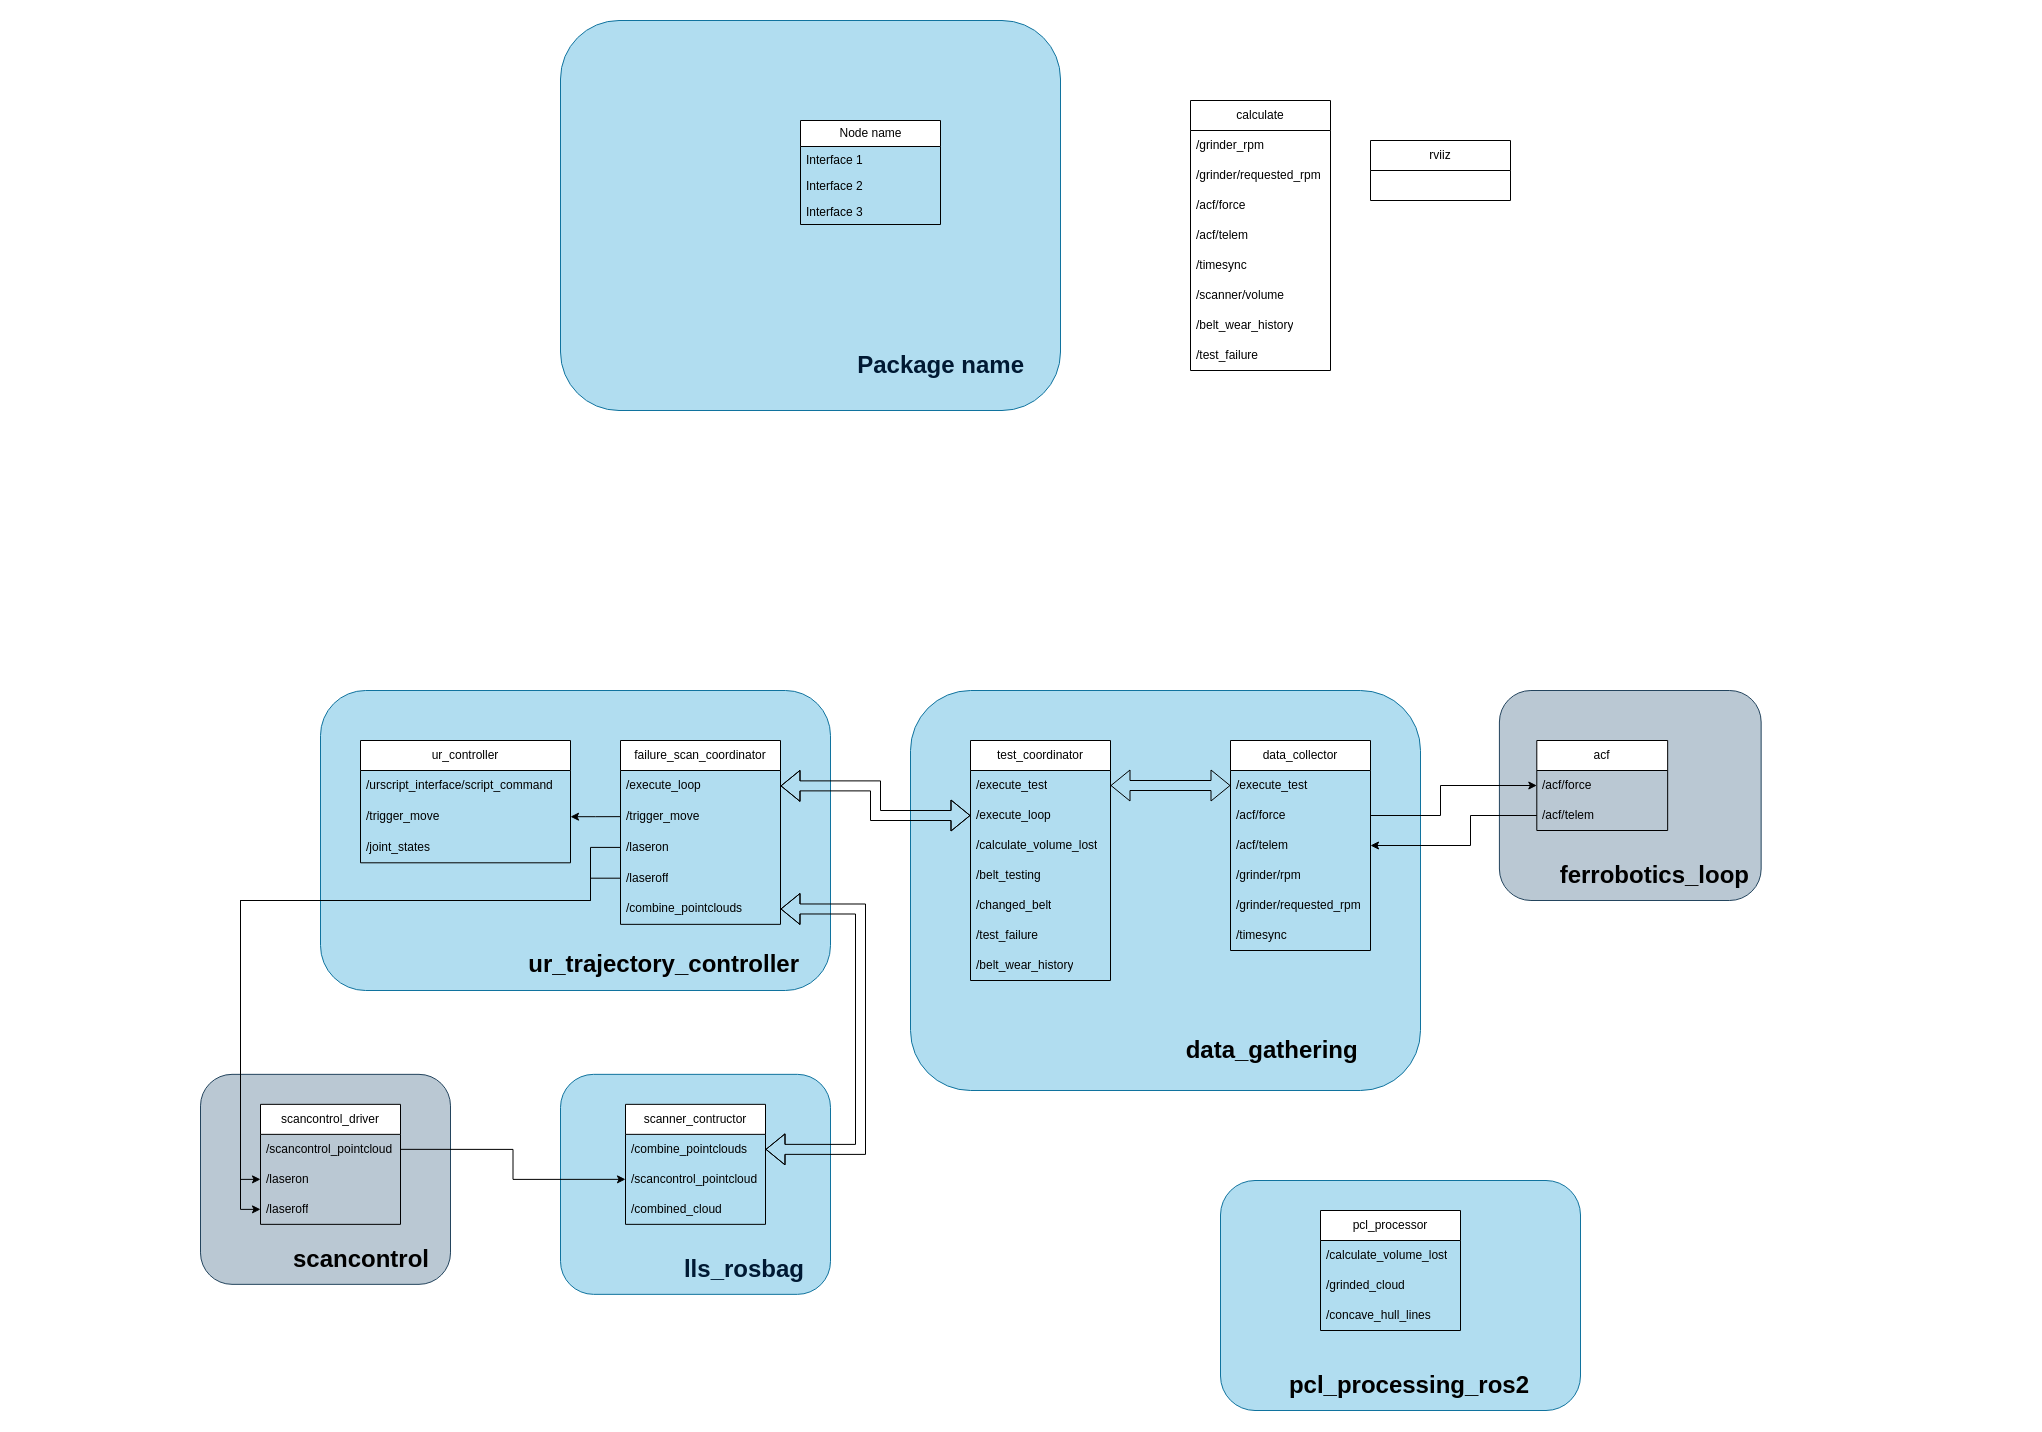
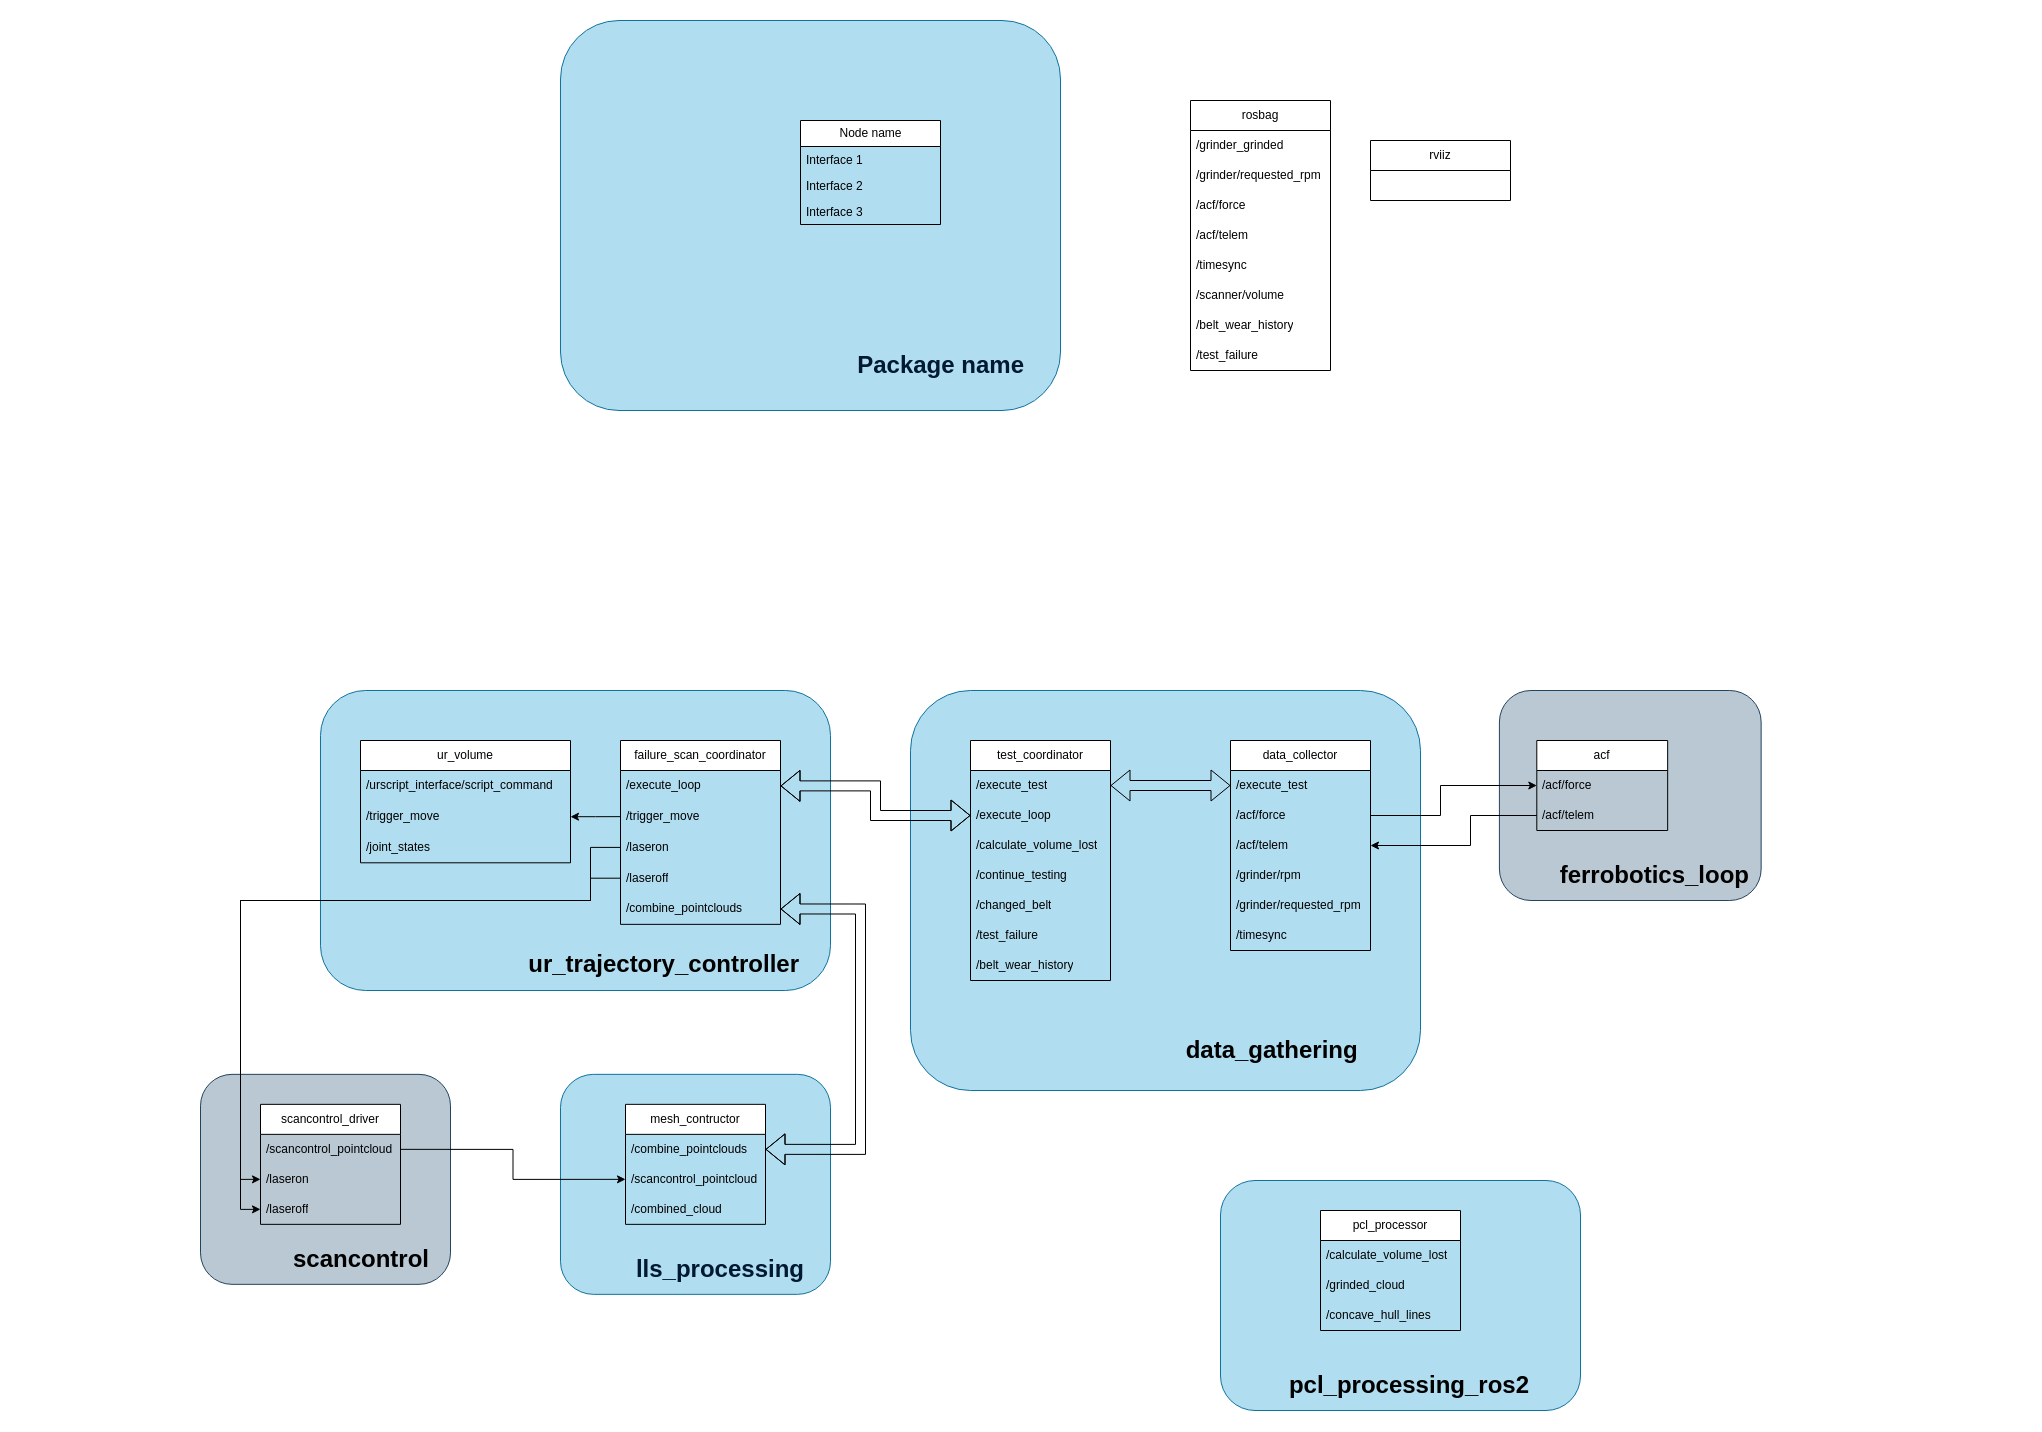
(1261, 116) -> (1261, 116)
(1235, 146) -> (1247, 146)
(466, 756) -> (466, 756)
(1017, 876) -> (1031, 876)
(696, 1120) -> (696, 1120)
(744, 1270) -> (720, 1270)
